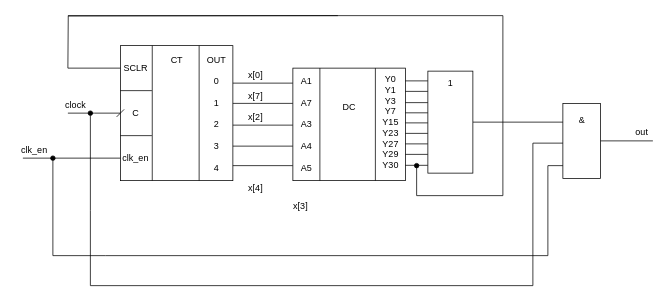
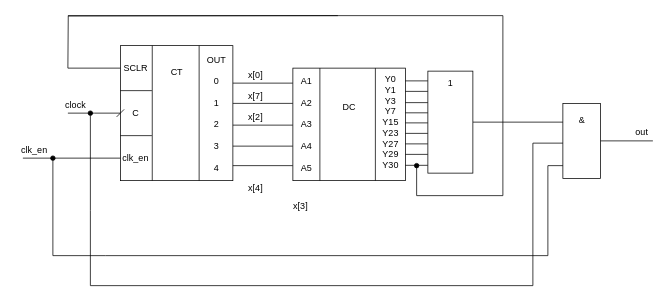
(177, 60) -> (177, 72)
(307, 124) -> (307, 124)
